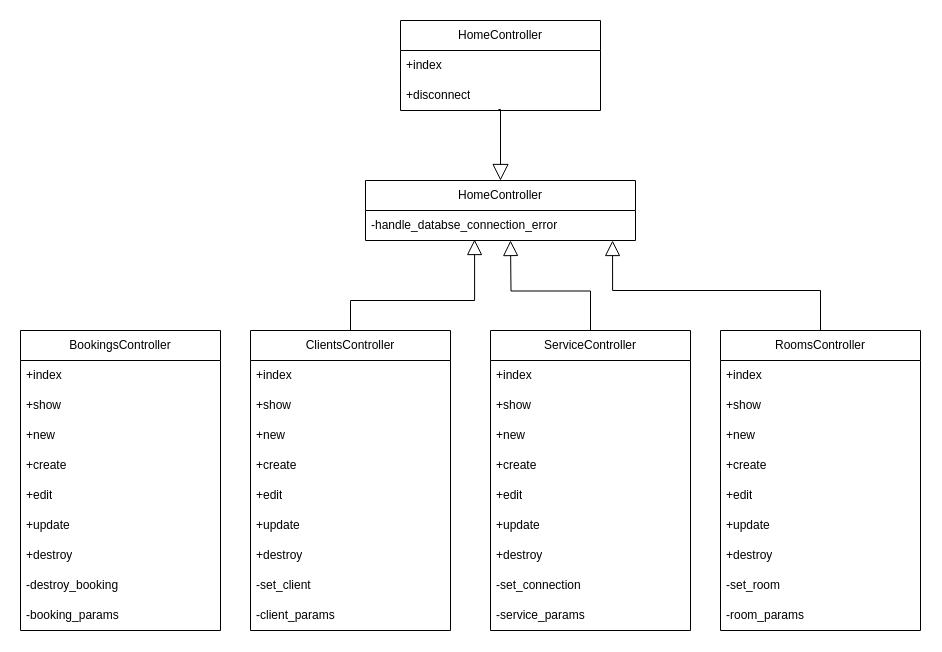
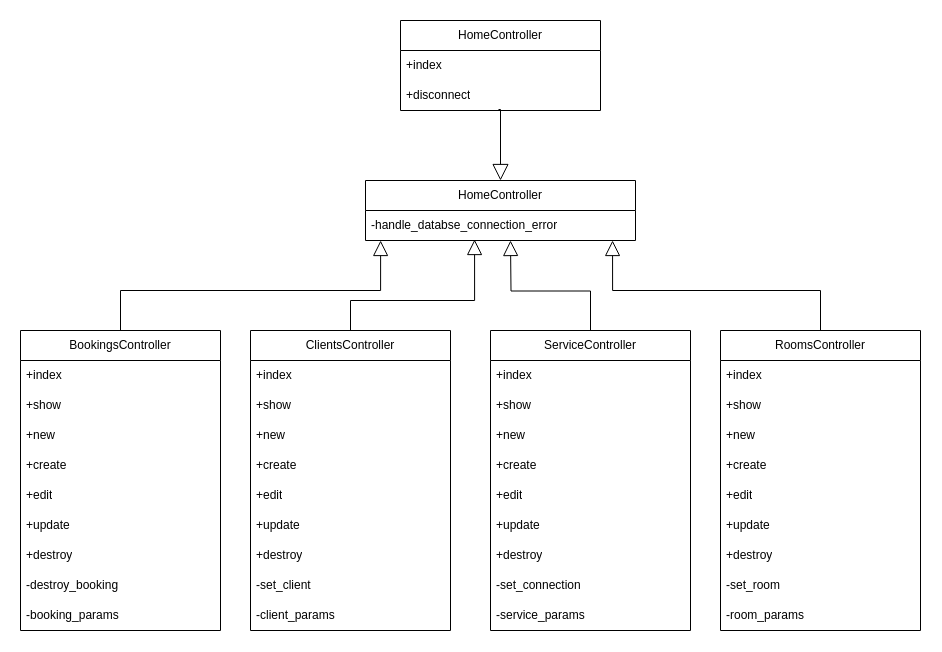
none -> (248, 291)
